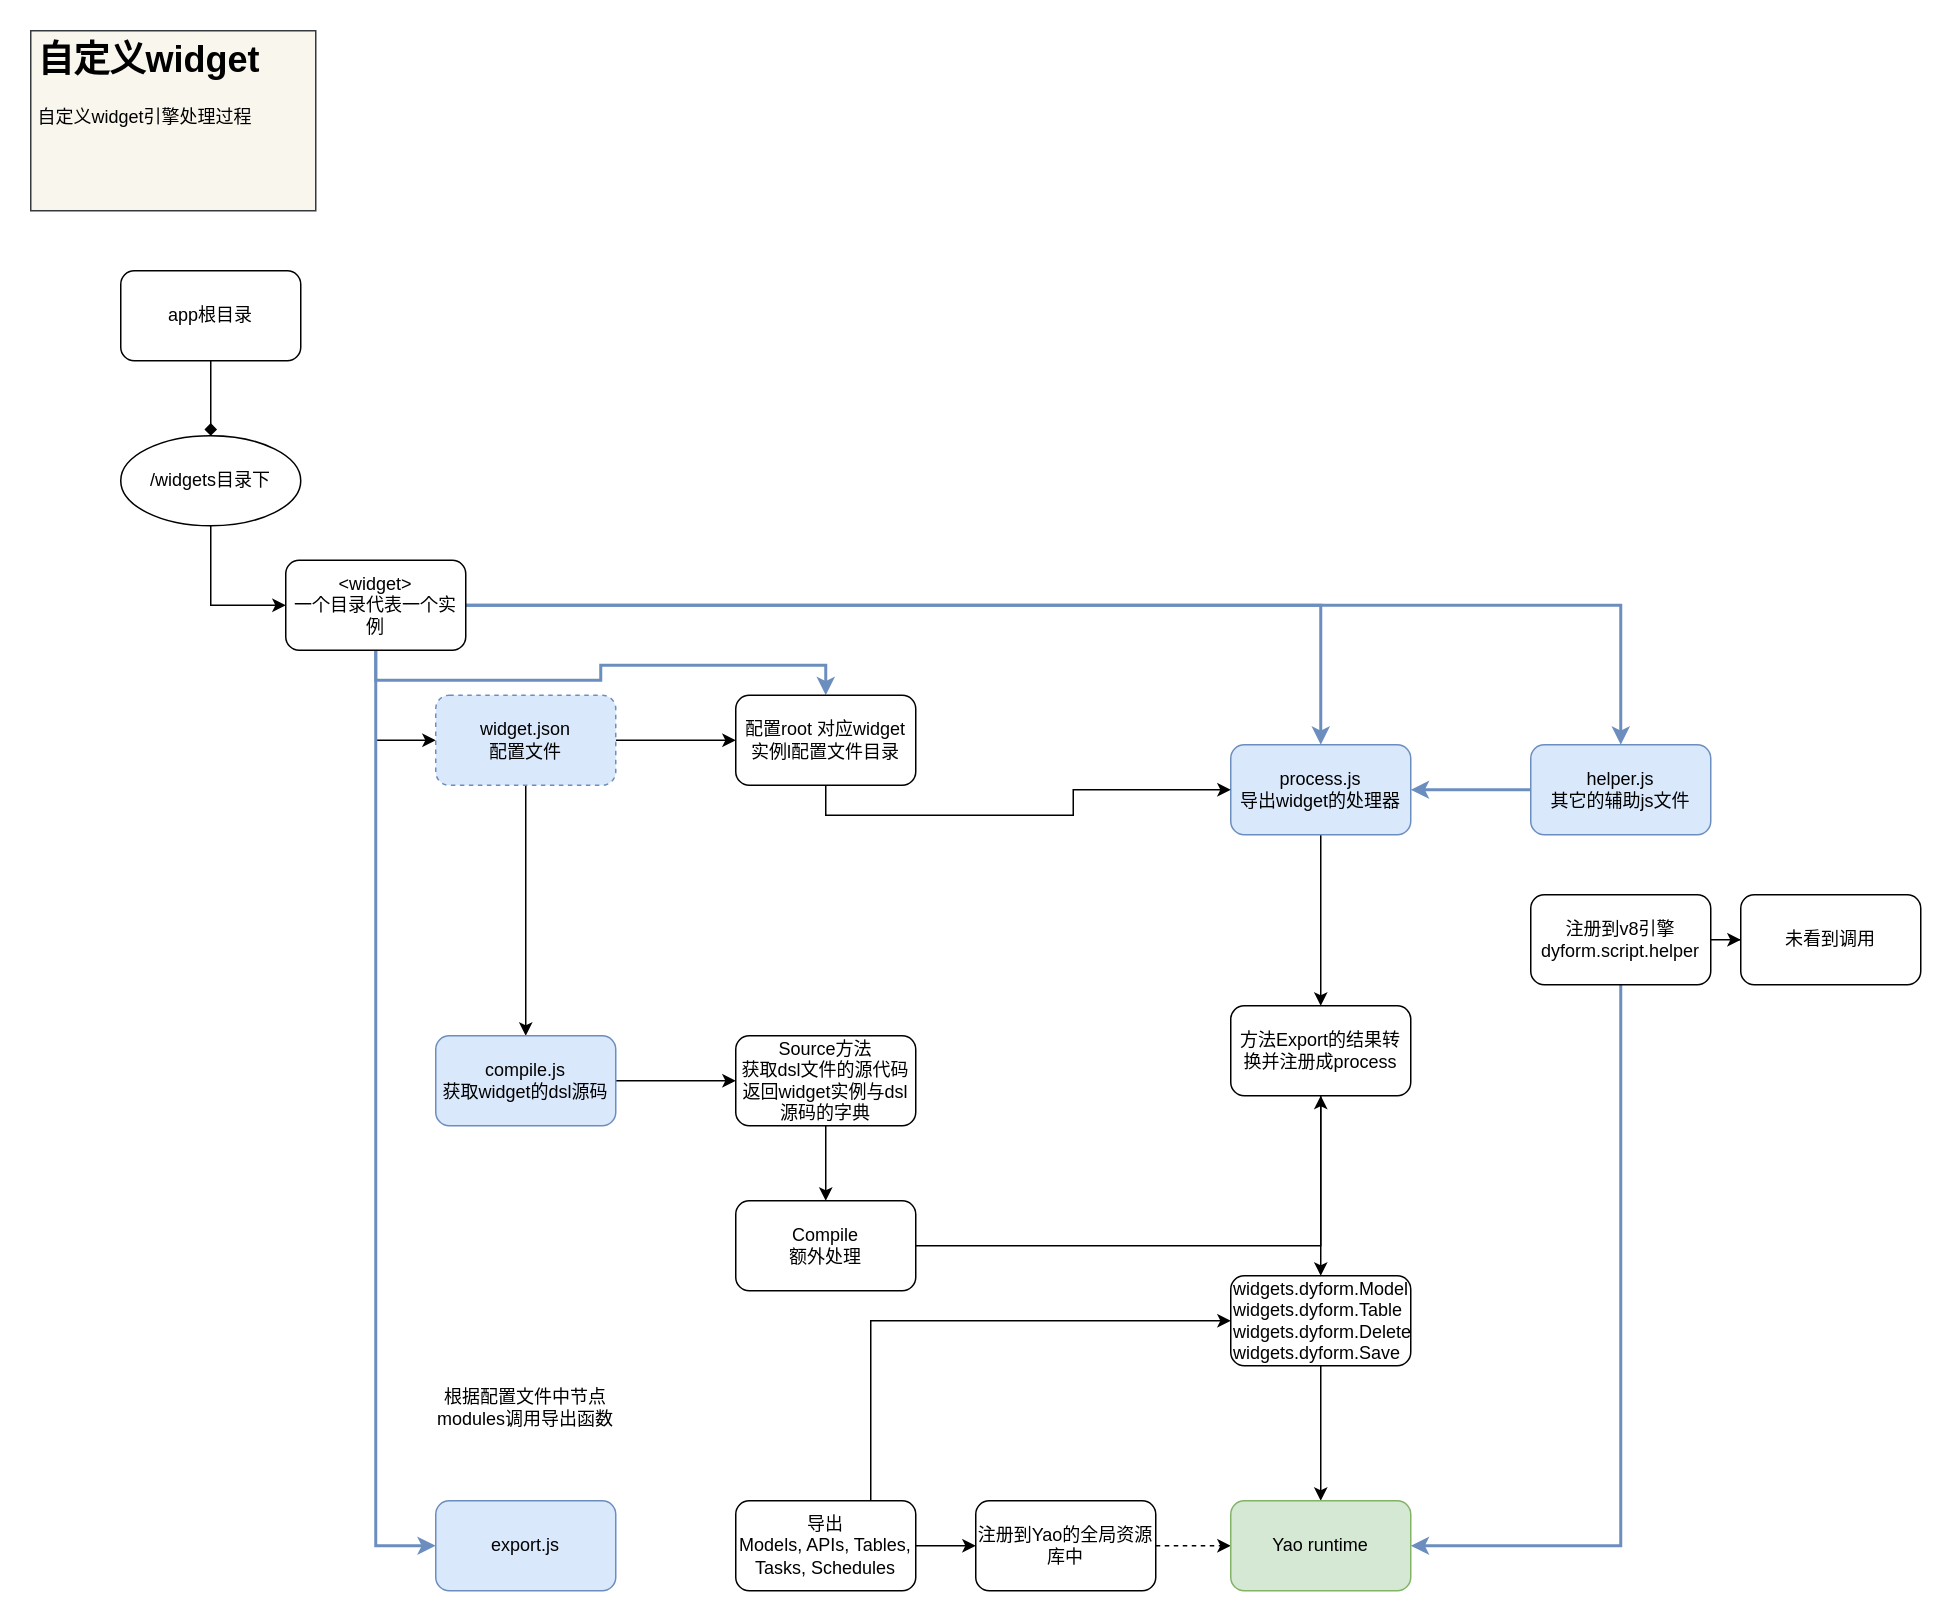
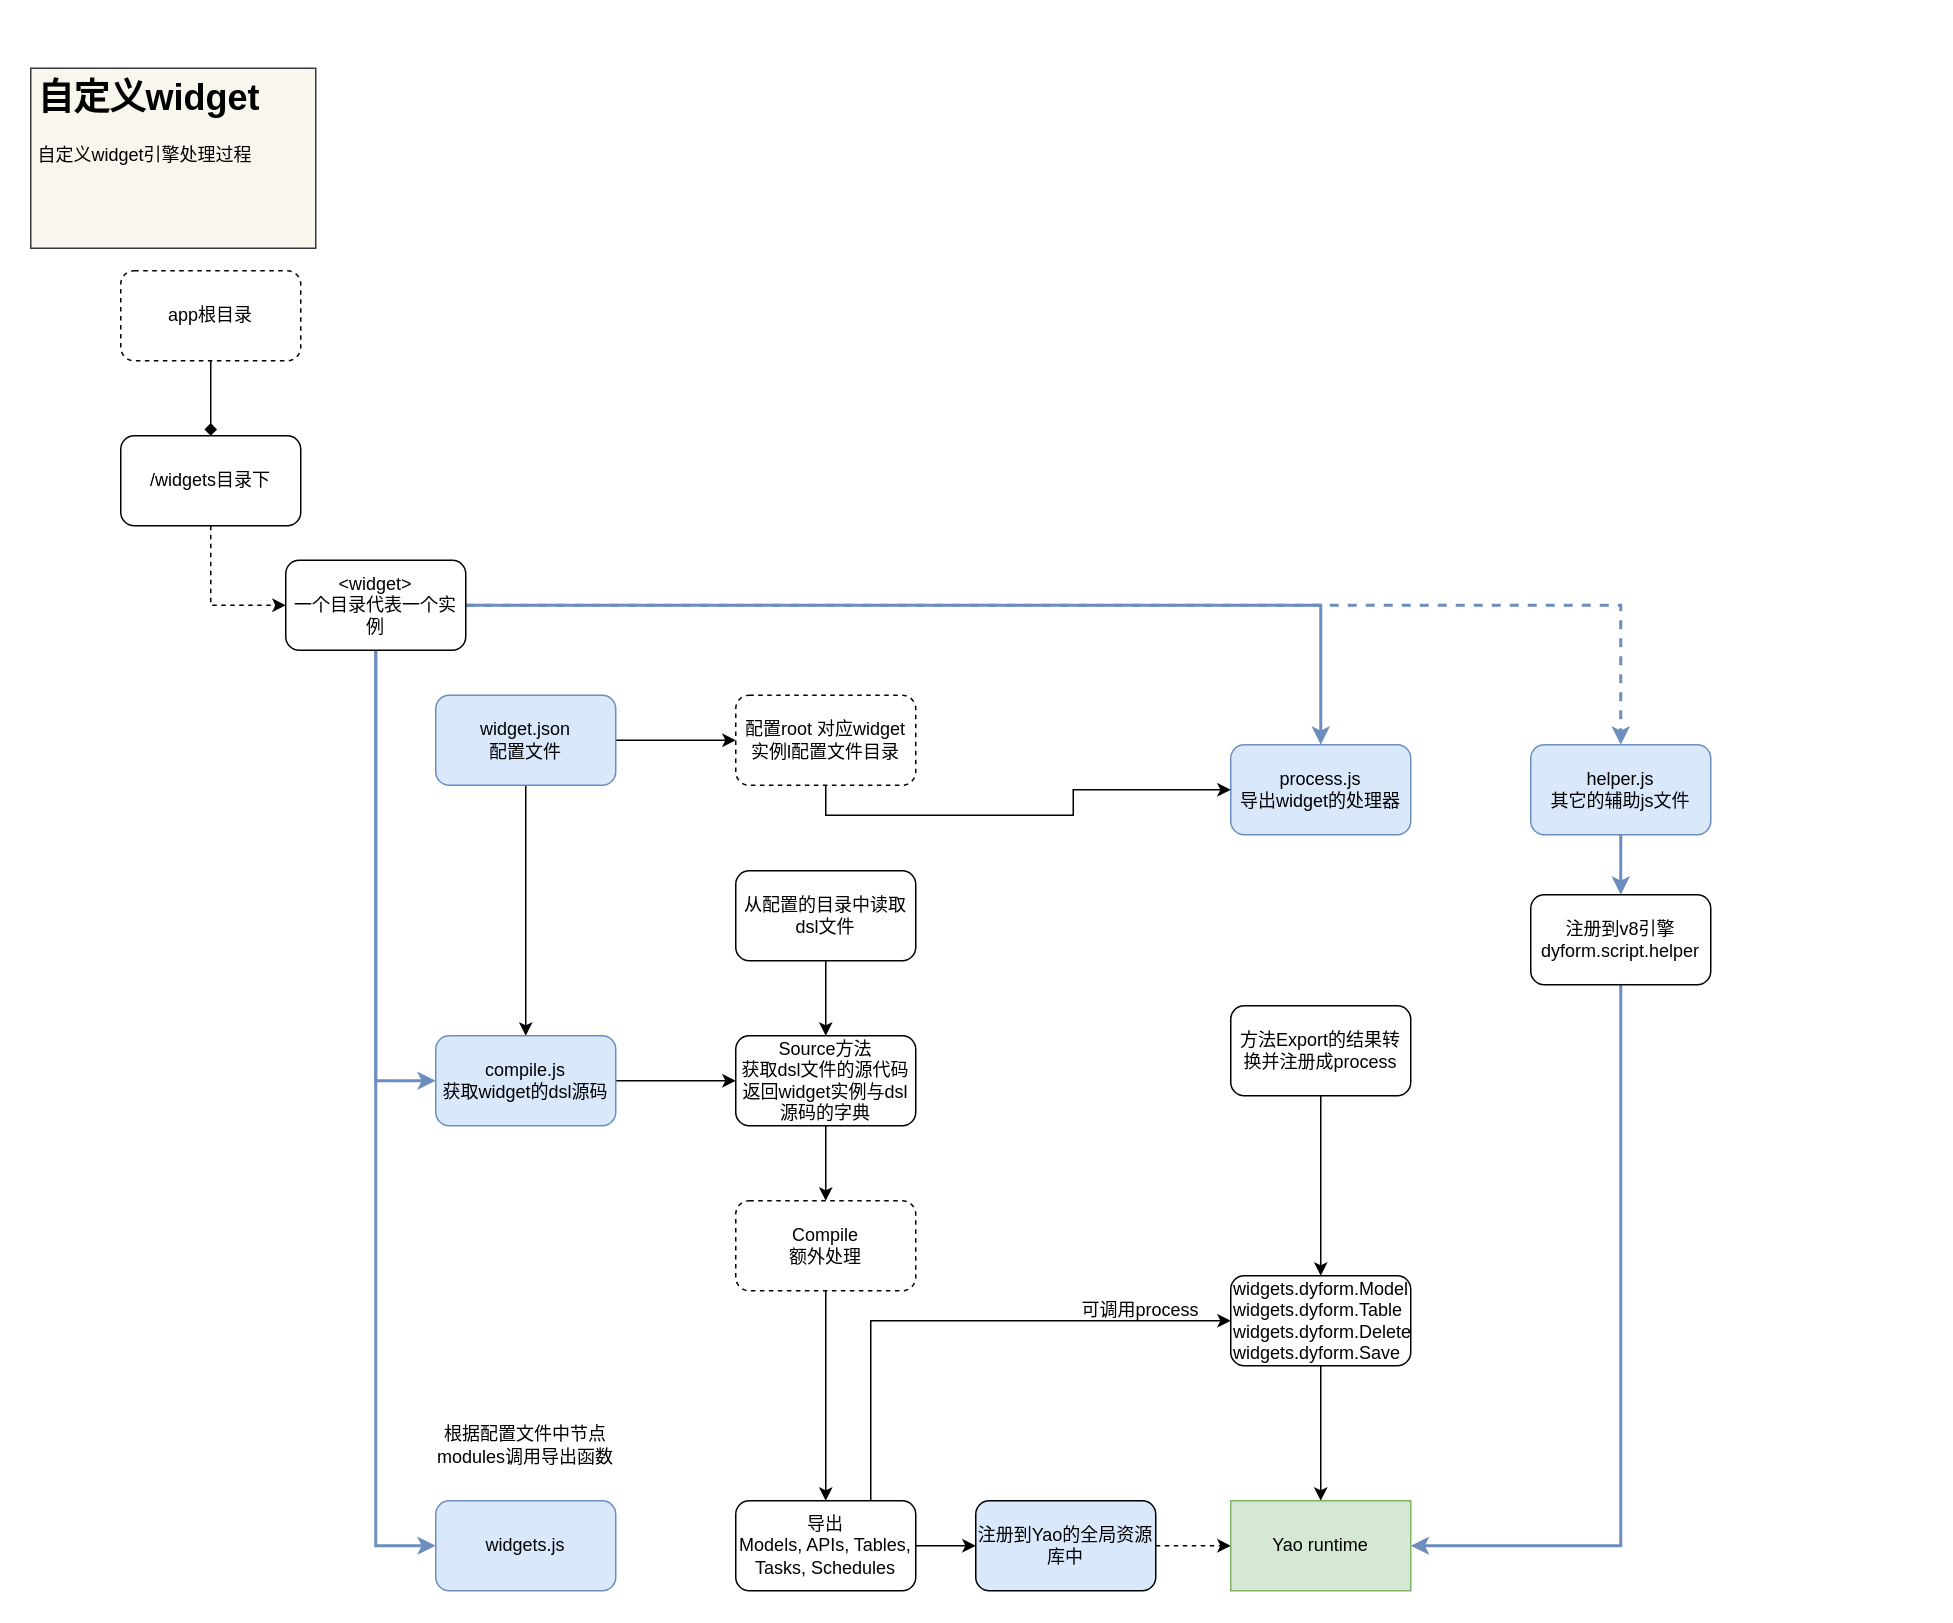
(173, 121) -> (173, 158)
(211, 316) -> (211, 316)
(211, 481) -> (211, 481)
(211, 599) -> (211, 599)
(1535, 605) -> (1535, 605)
(603, 665) -> (400, 1081)
(402, 740) -> none
(526, 740) -> (526, 740)
(826, 740) -> (826, 740)
(1477, 790) -> (1621, 858)
(1321, 915) -> none
none -> (826, 916)
(1731, 940) -> none
(1831, 940) -> none
none -> (826, 993)
(826, 1246) -> (826, 1246)
(1117, 1246) -> (826, 1391)
none -> (1141, 1310)
(526, 1407) -> (526, 1445)
(526, 1546) -> (526, 1546)
(1066, 1546) -> (1066, 1546)
(1321, 1546) -> (1321, 1546)
